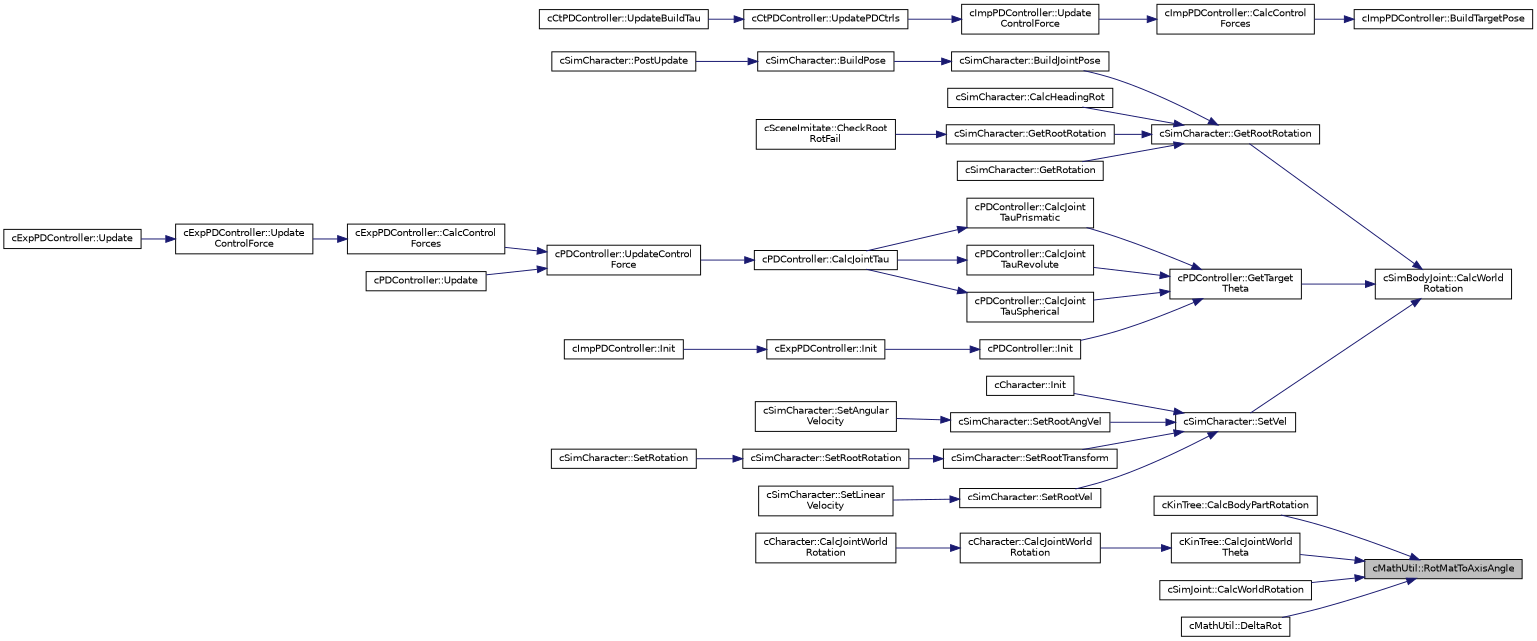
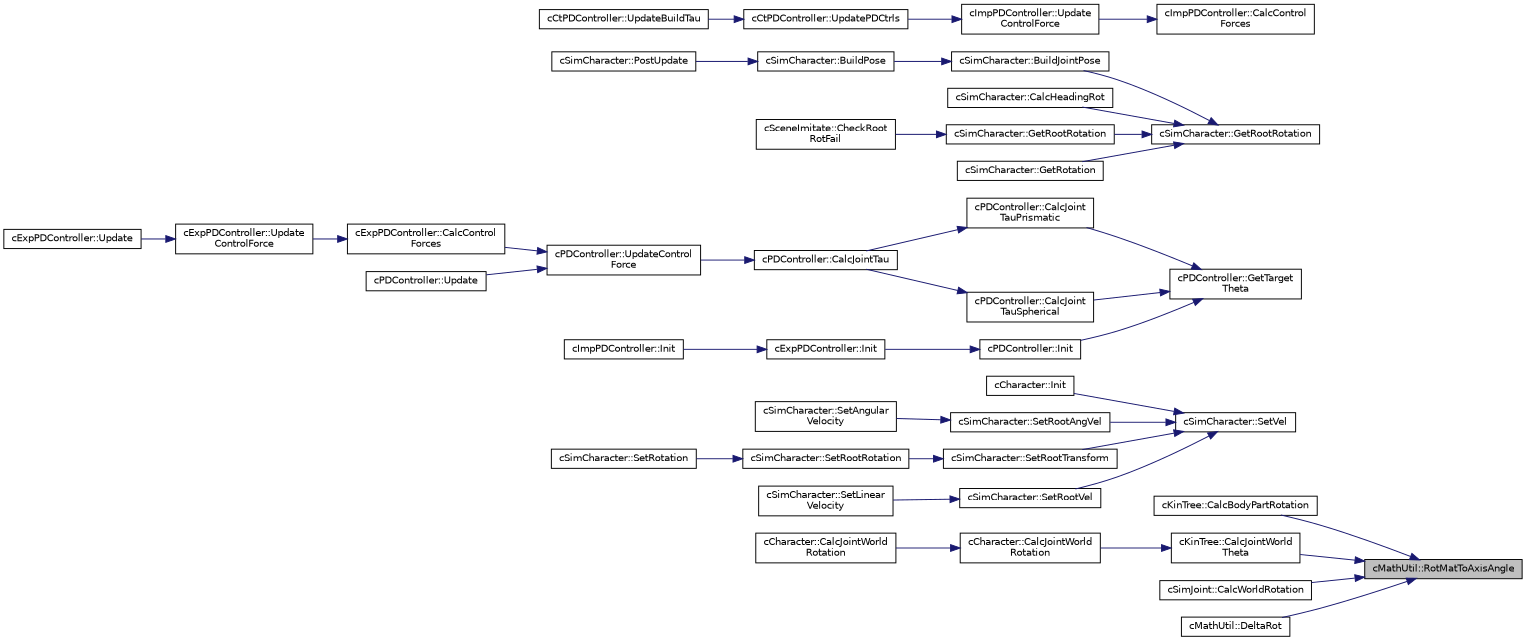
(1443, 19) -> none
(1030, 260) -> none
(1443, 284) -> none
